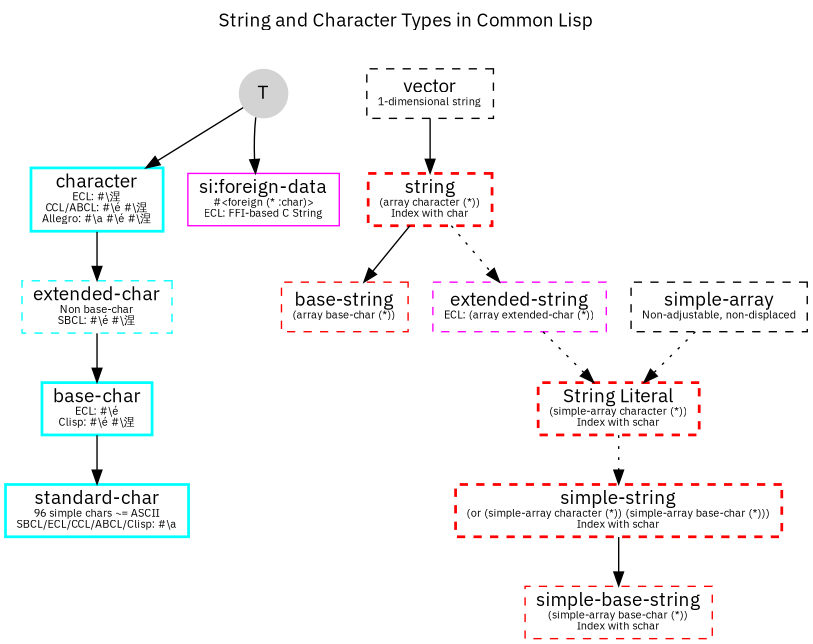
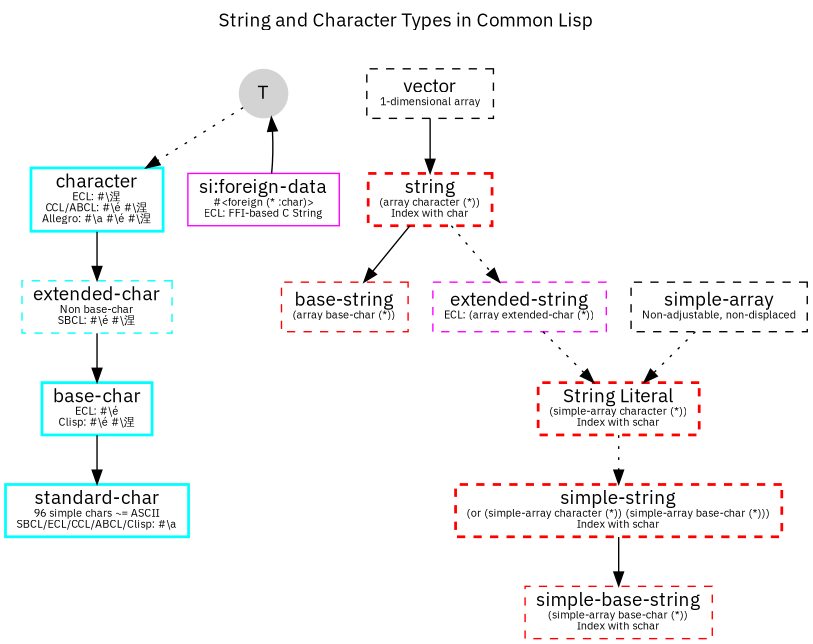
(430, 102) -> (430, 102)
(201, 134) -> (201, 134)
(254, 138) -> (273, 152)
